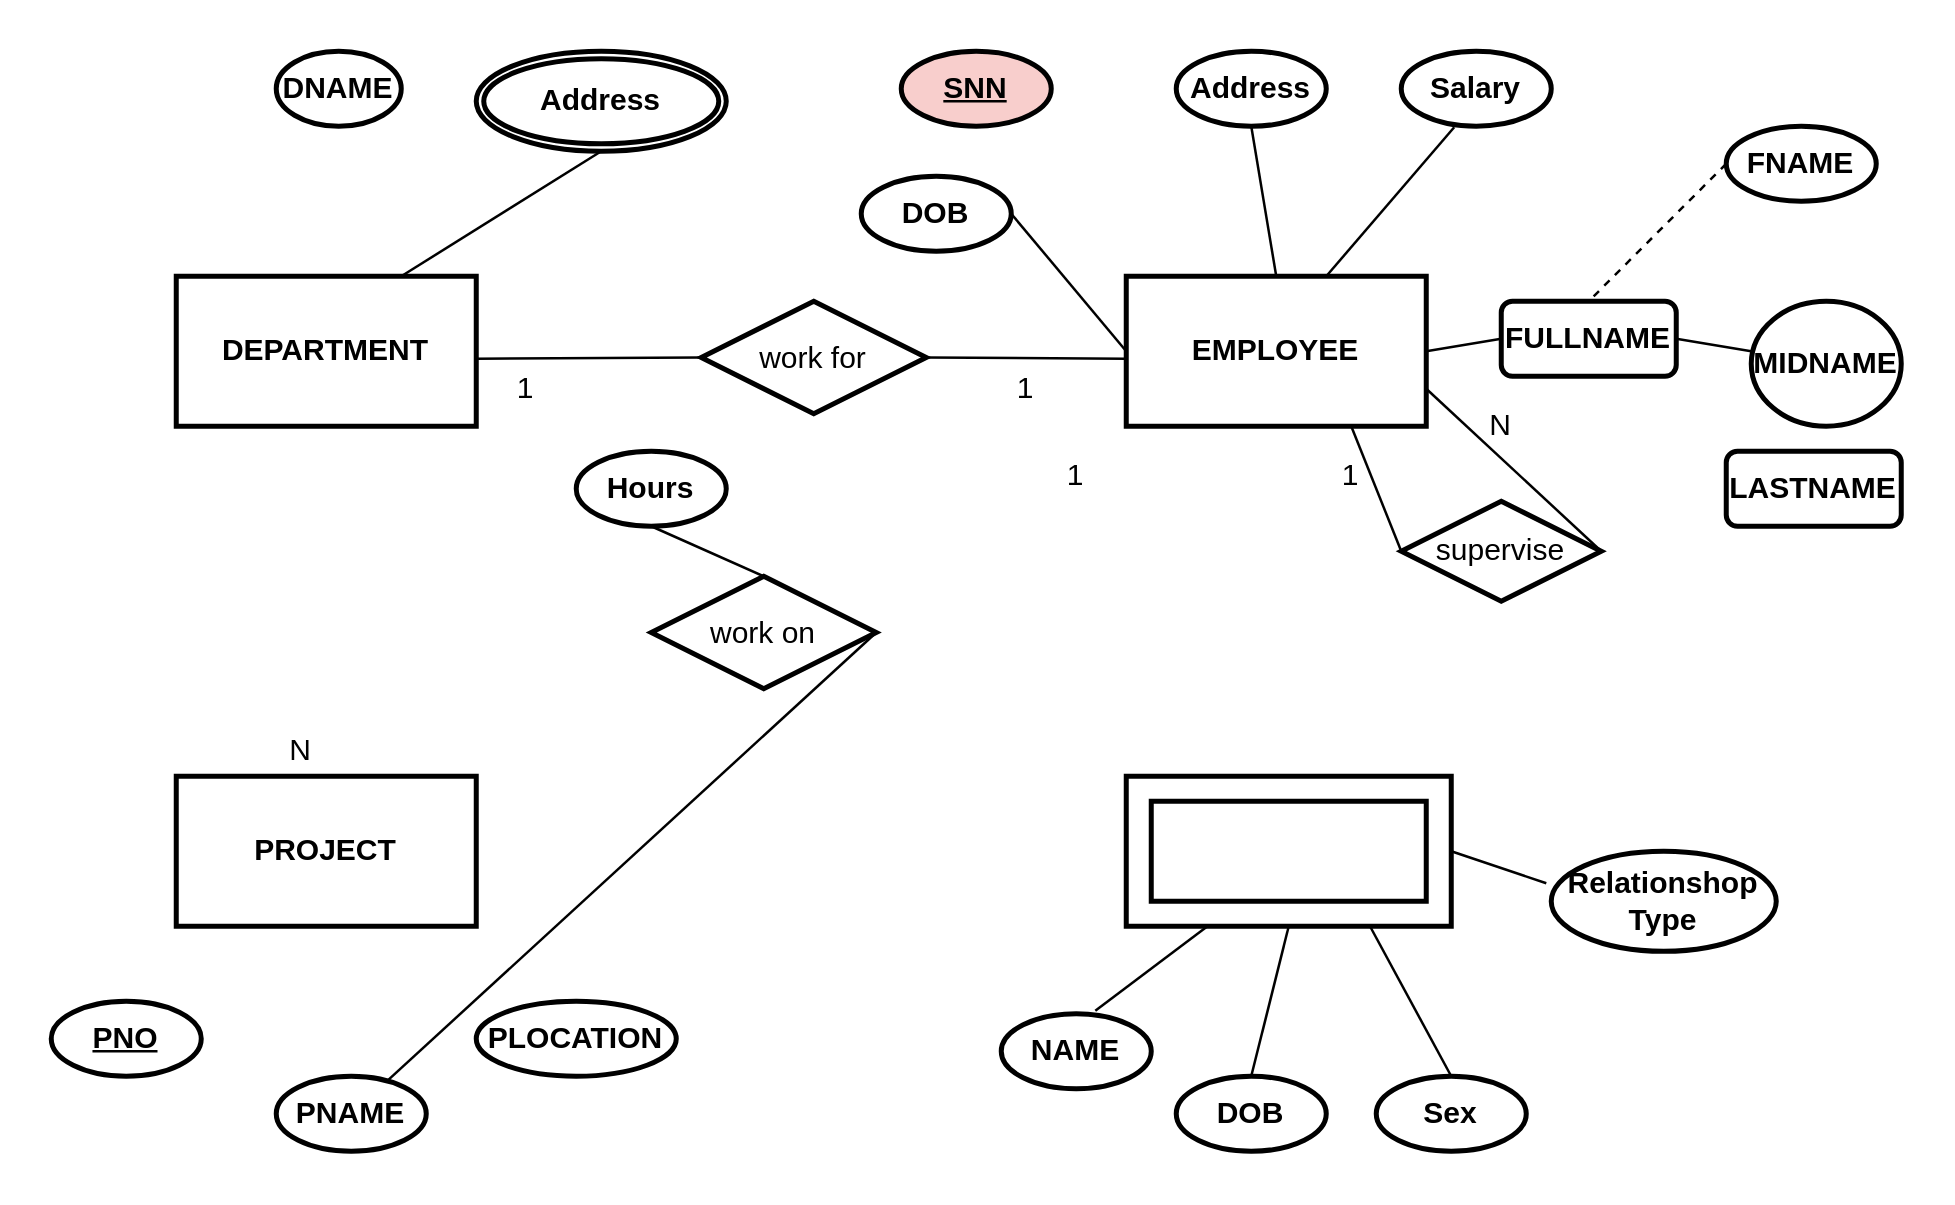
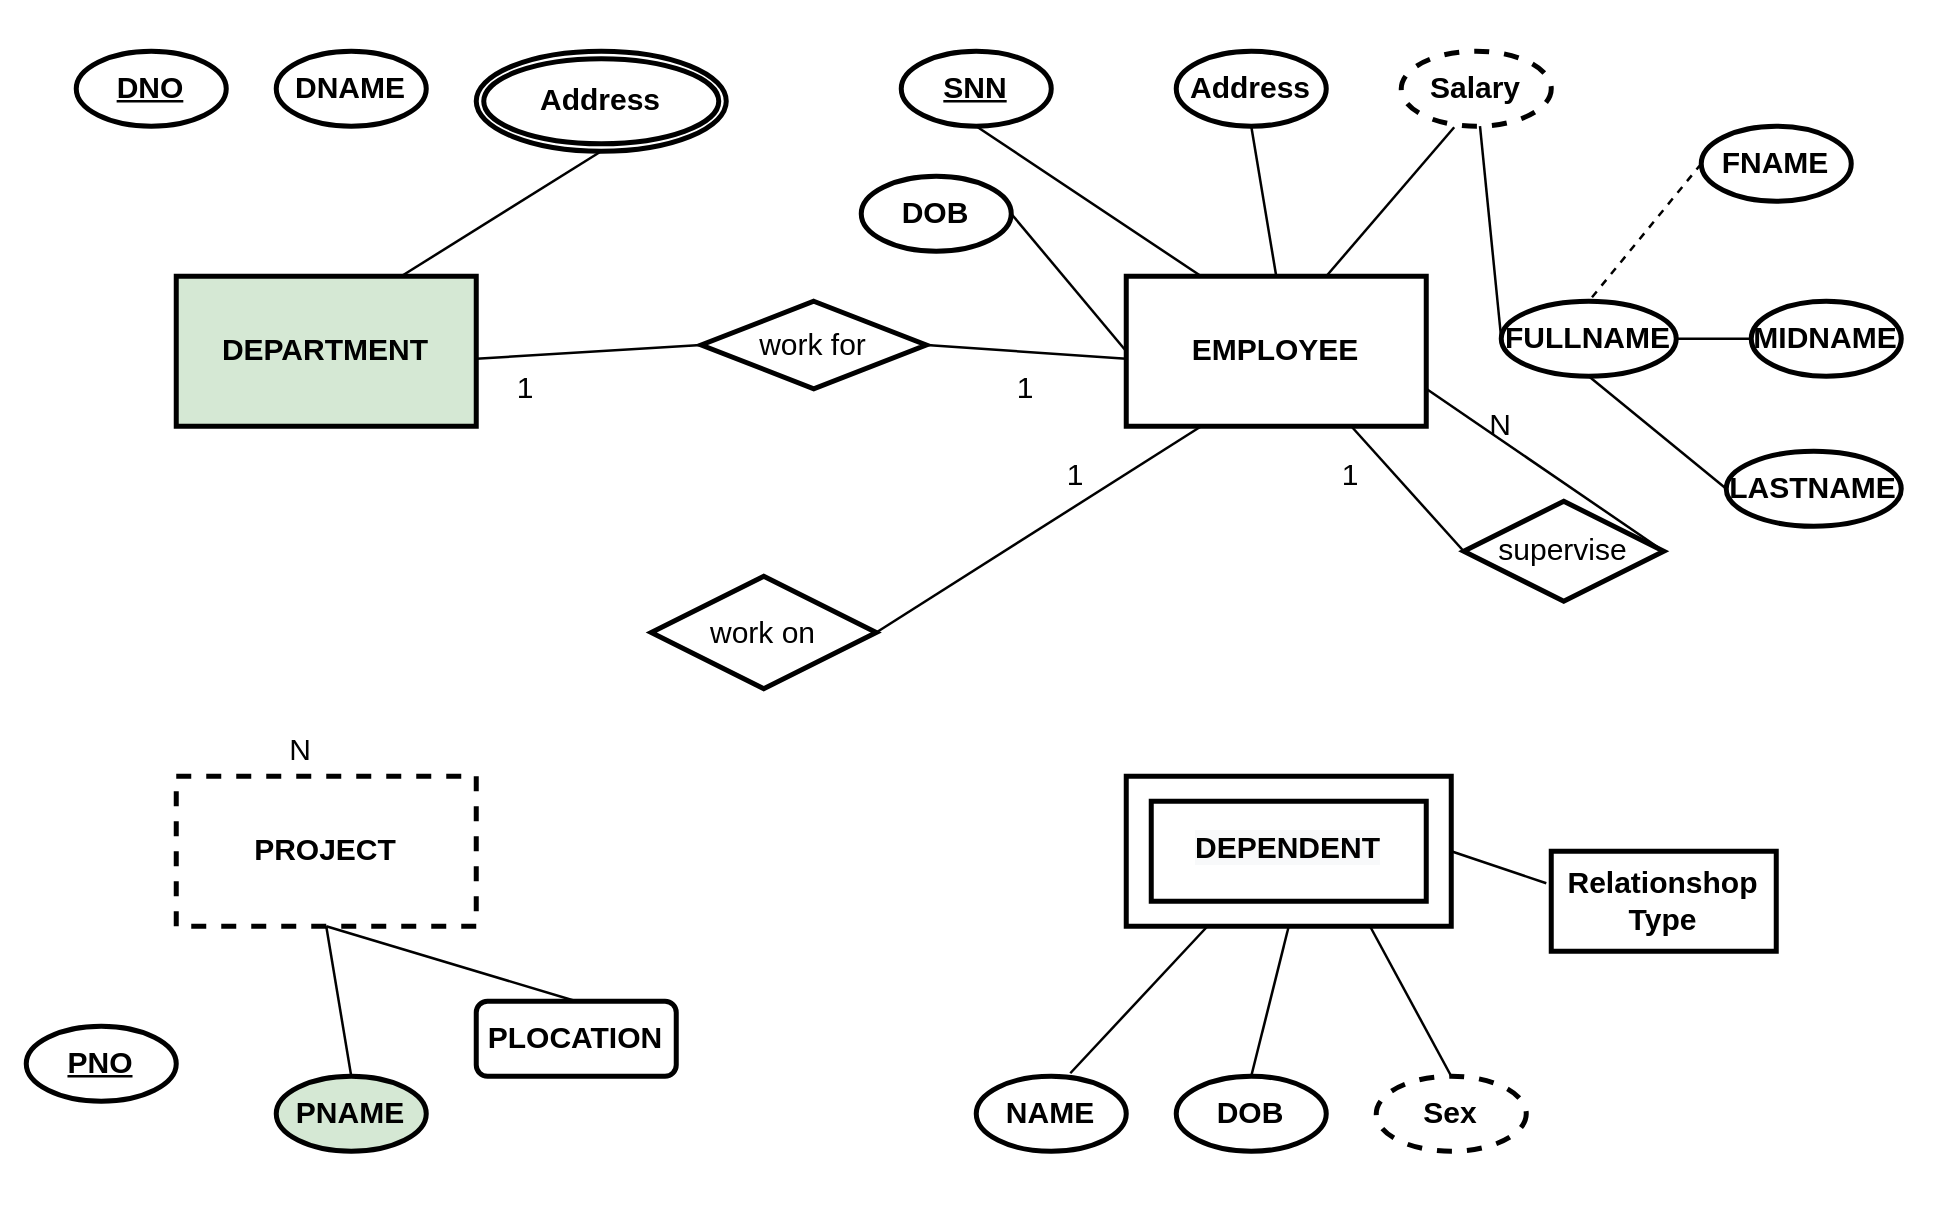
none -> (151, 89)
(339, 89) -> (351, 89)
(976, 89) -> (976, 89)
(1476, 89) -> (1476, 89)
(1801, 164) -> (1776, 164)
none -> (1088, 201)
(1589, 339) -> (1589, 339)
(1464, 345) -> (1490, 228)
(326, 351) -> (326, 351)
(814, 358) -> (814, 345)
(1826, 364) -> (1826, 339)
none -> (1658, 433)
(651, 489) -> none
(1814, 489) -> (1814, 489)
(707, 551) -> none
(1501, 551) -> (1564, 551)
(690, 803) -> (1037, 530)
none -> (1289, 848)
(326, 851) -> (326, 851)
(1664, 901) -> (1664, 901)
none -> (411, 952)
none -> (339, 1003)
(126, 1039) -> (101, 1064)
(576, 1039) -> (576, 1039)
(1076, 1051) -> (1051, 1114)
(351, 1114) -> (351, 1114)
(1451, 1114) -> (1451, 1114)
